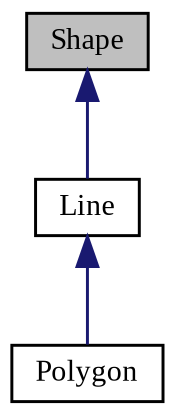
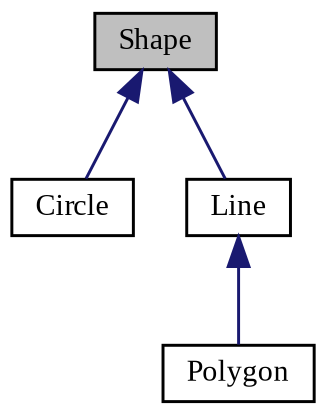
none -> (73, 207)
